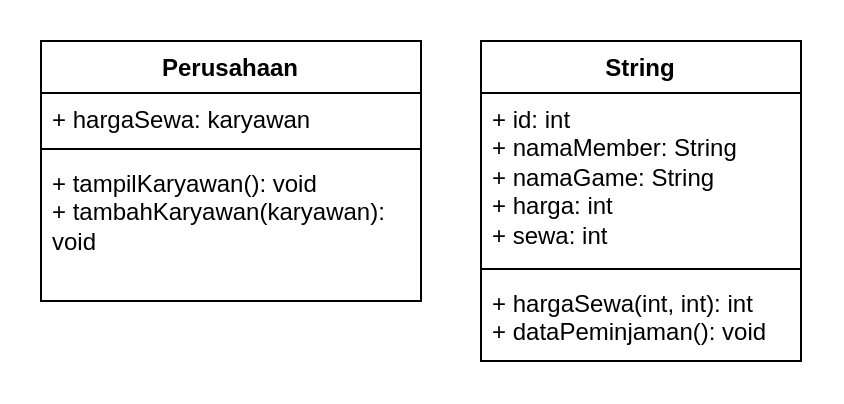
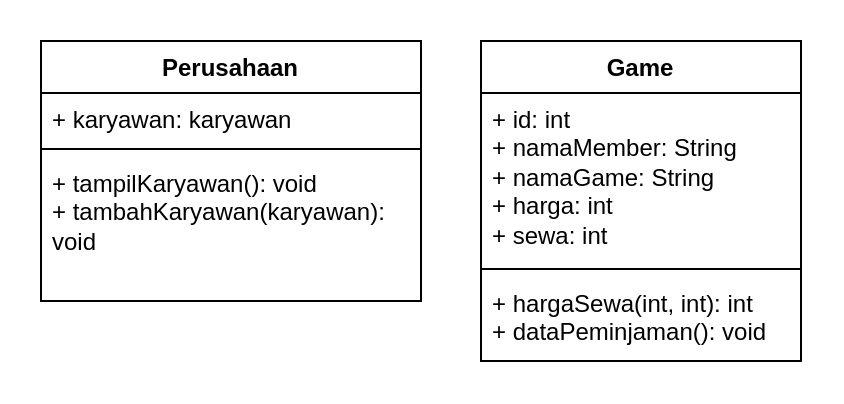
(641, 69) -> (641, 69)
(185, 121) -> (178, 121)
